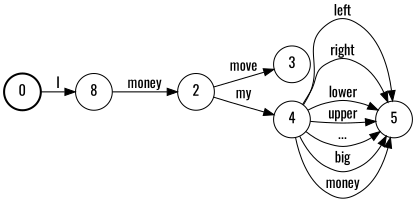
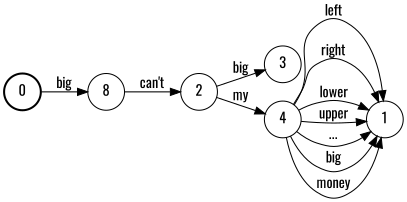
(244, 67) -> (241, 69)
(58, 84) -> (64, 84)
(145, 84) -> (153, 84)
(394, 119) -> (385, 119)
